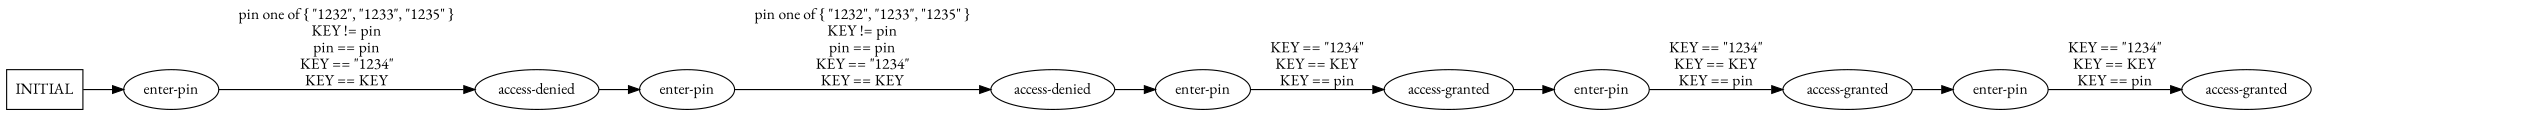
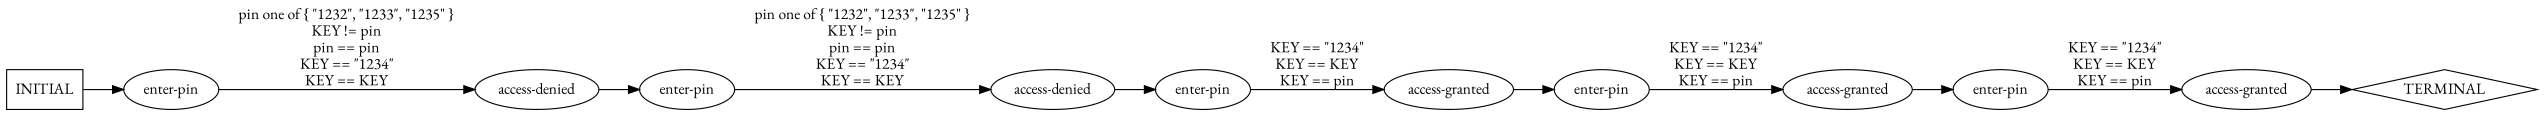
none -> (2445, 90)
